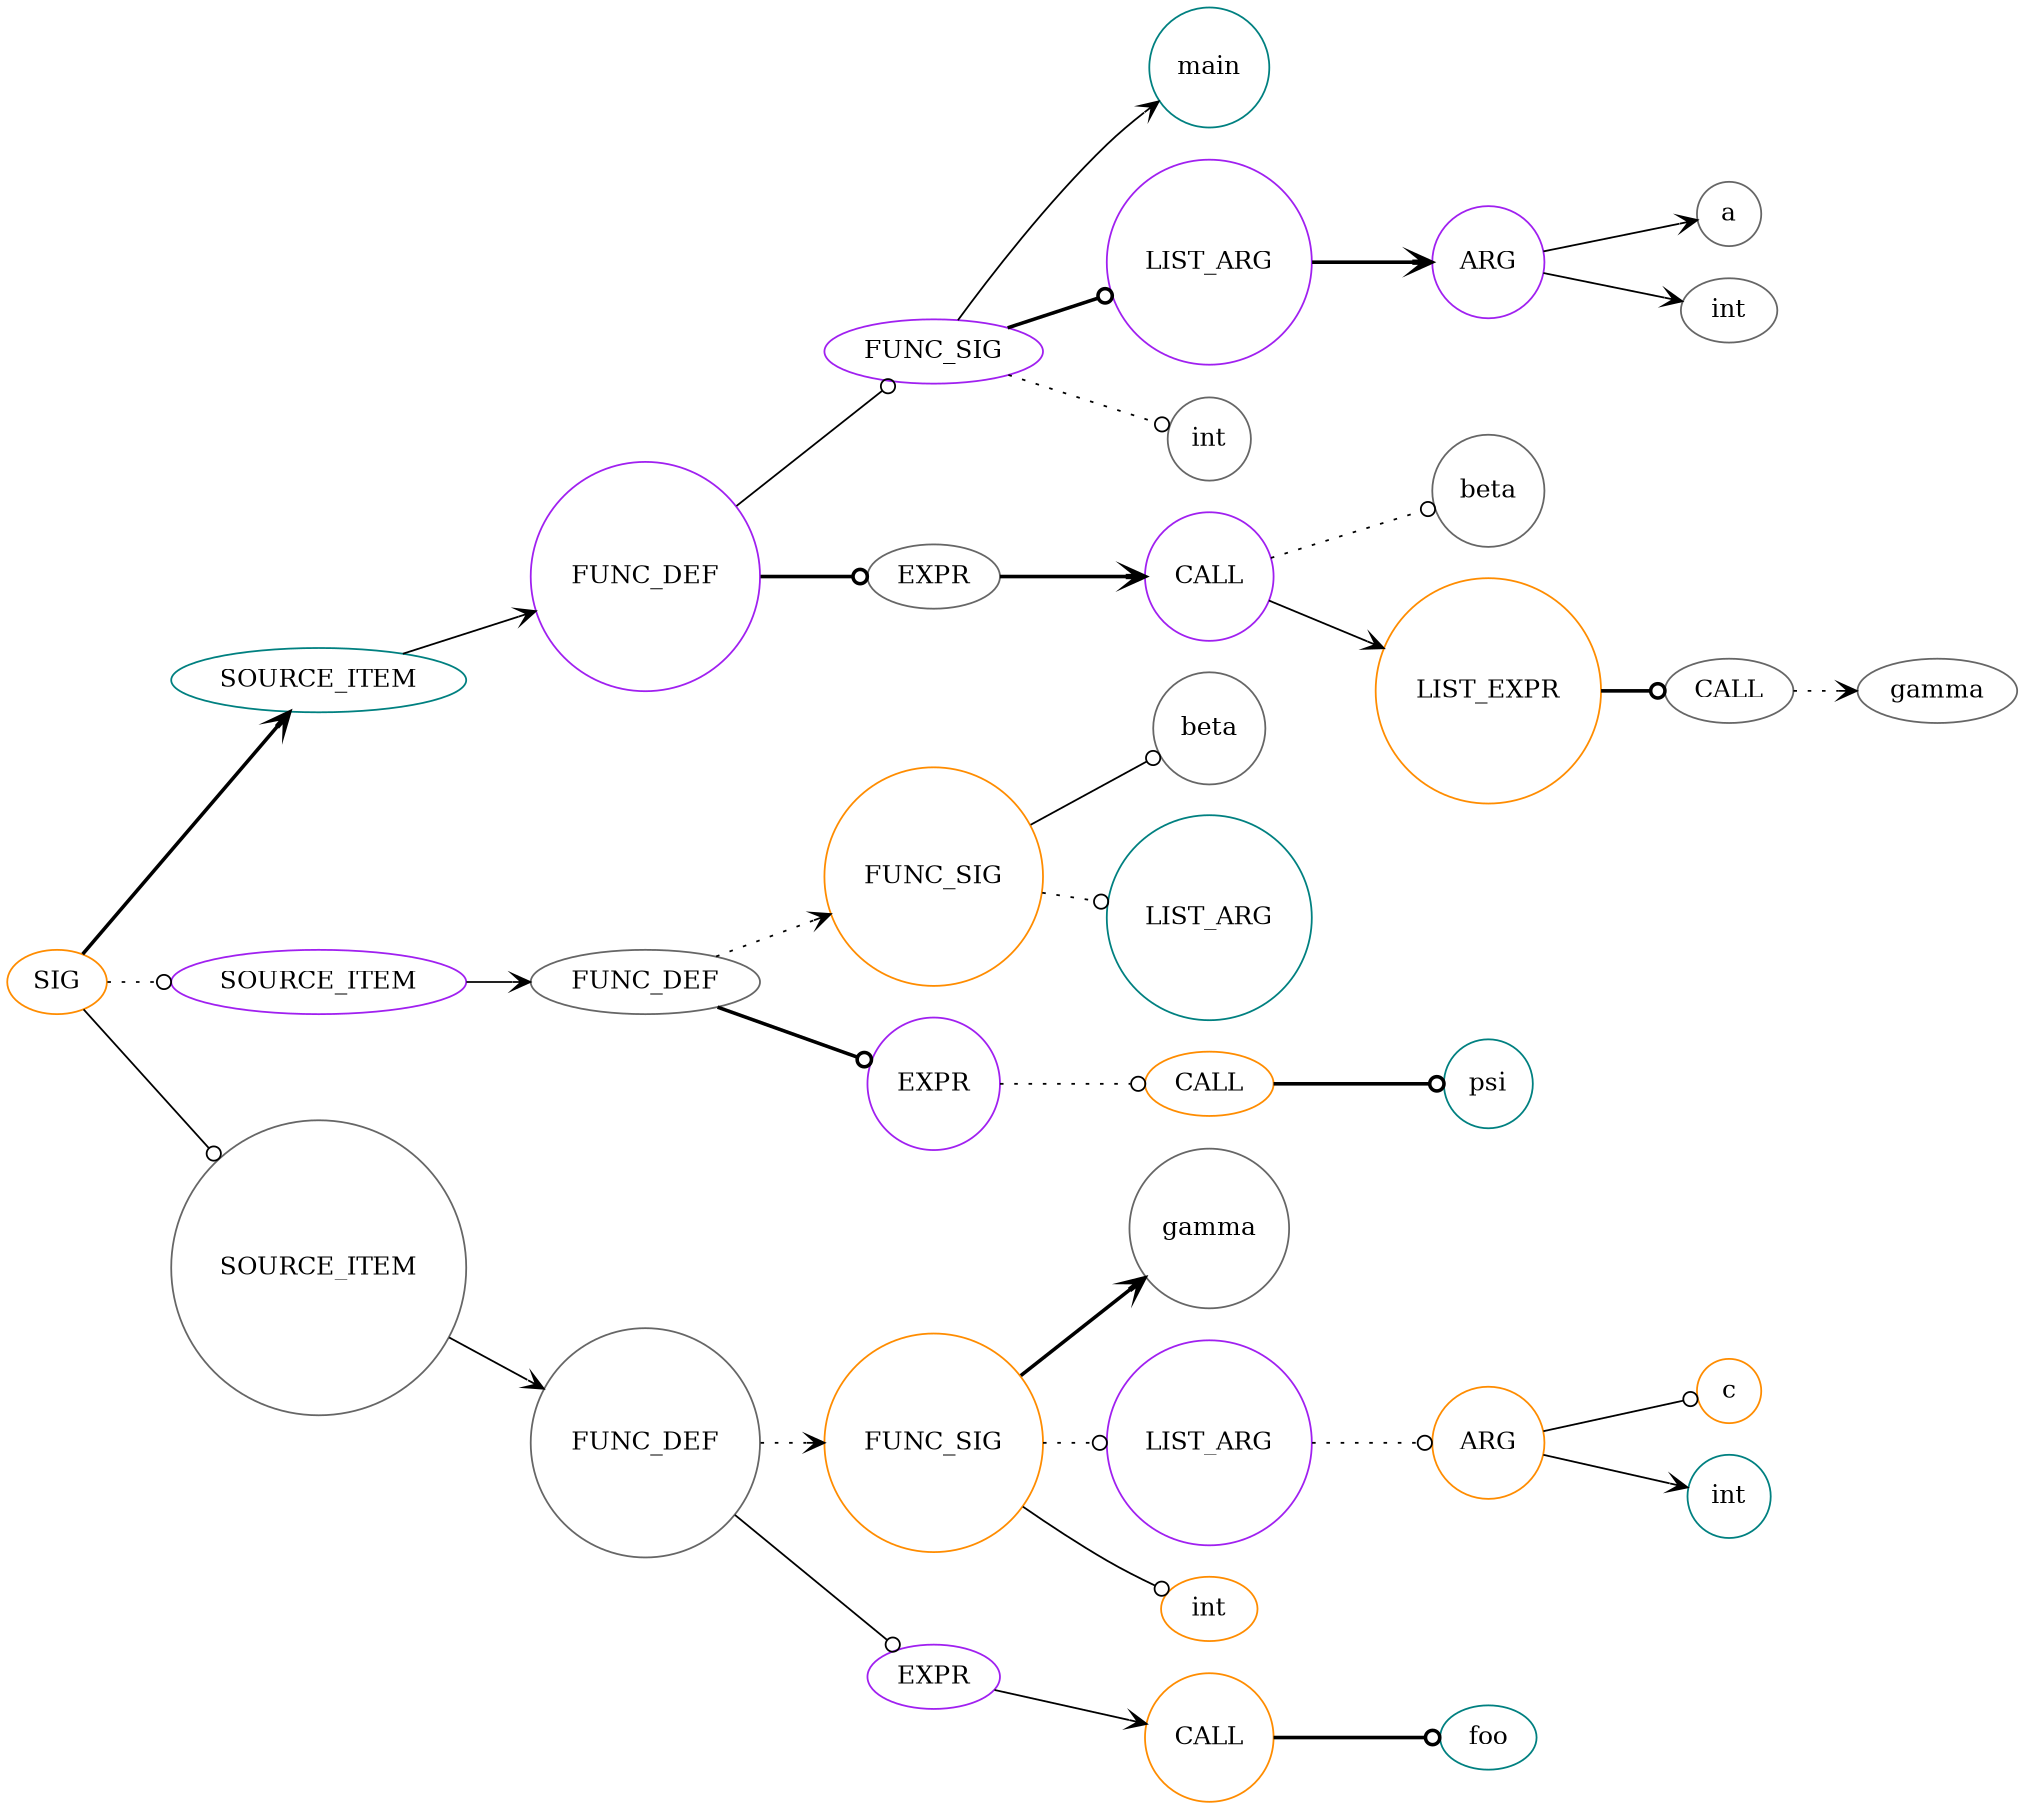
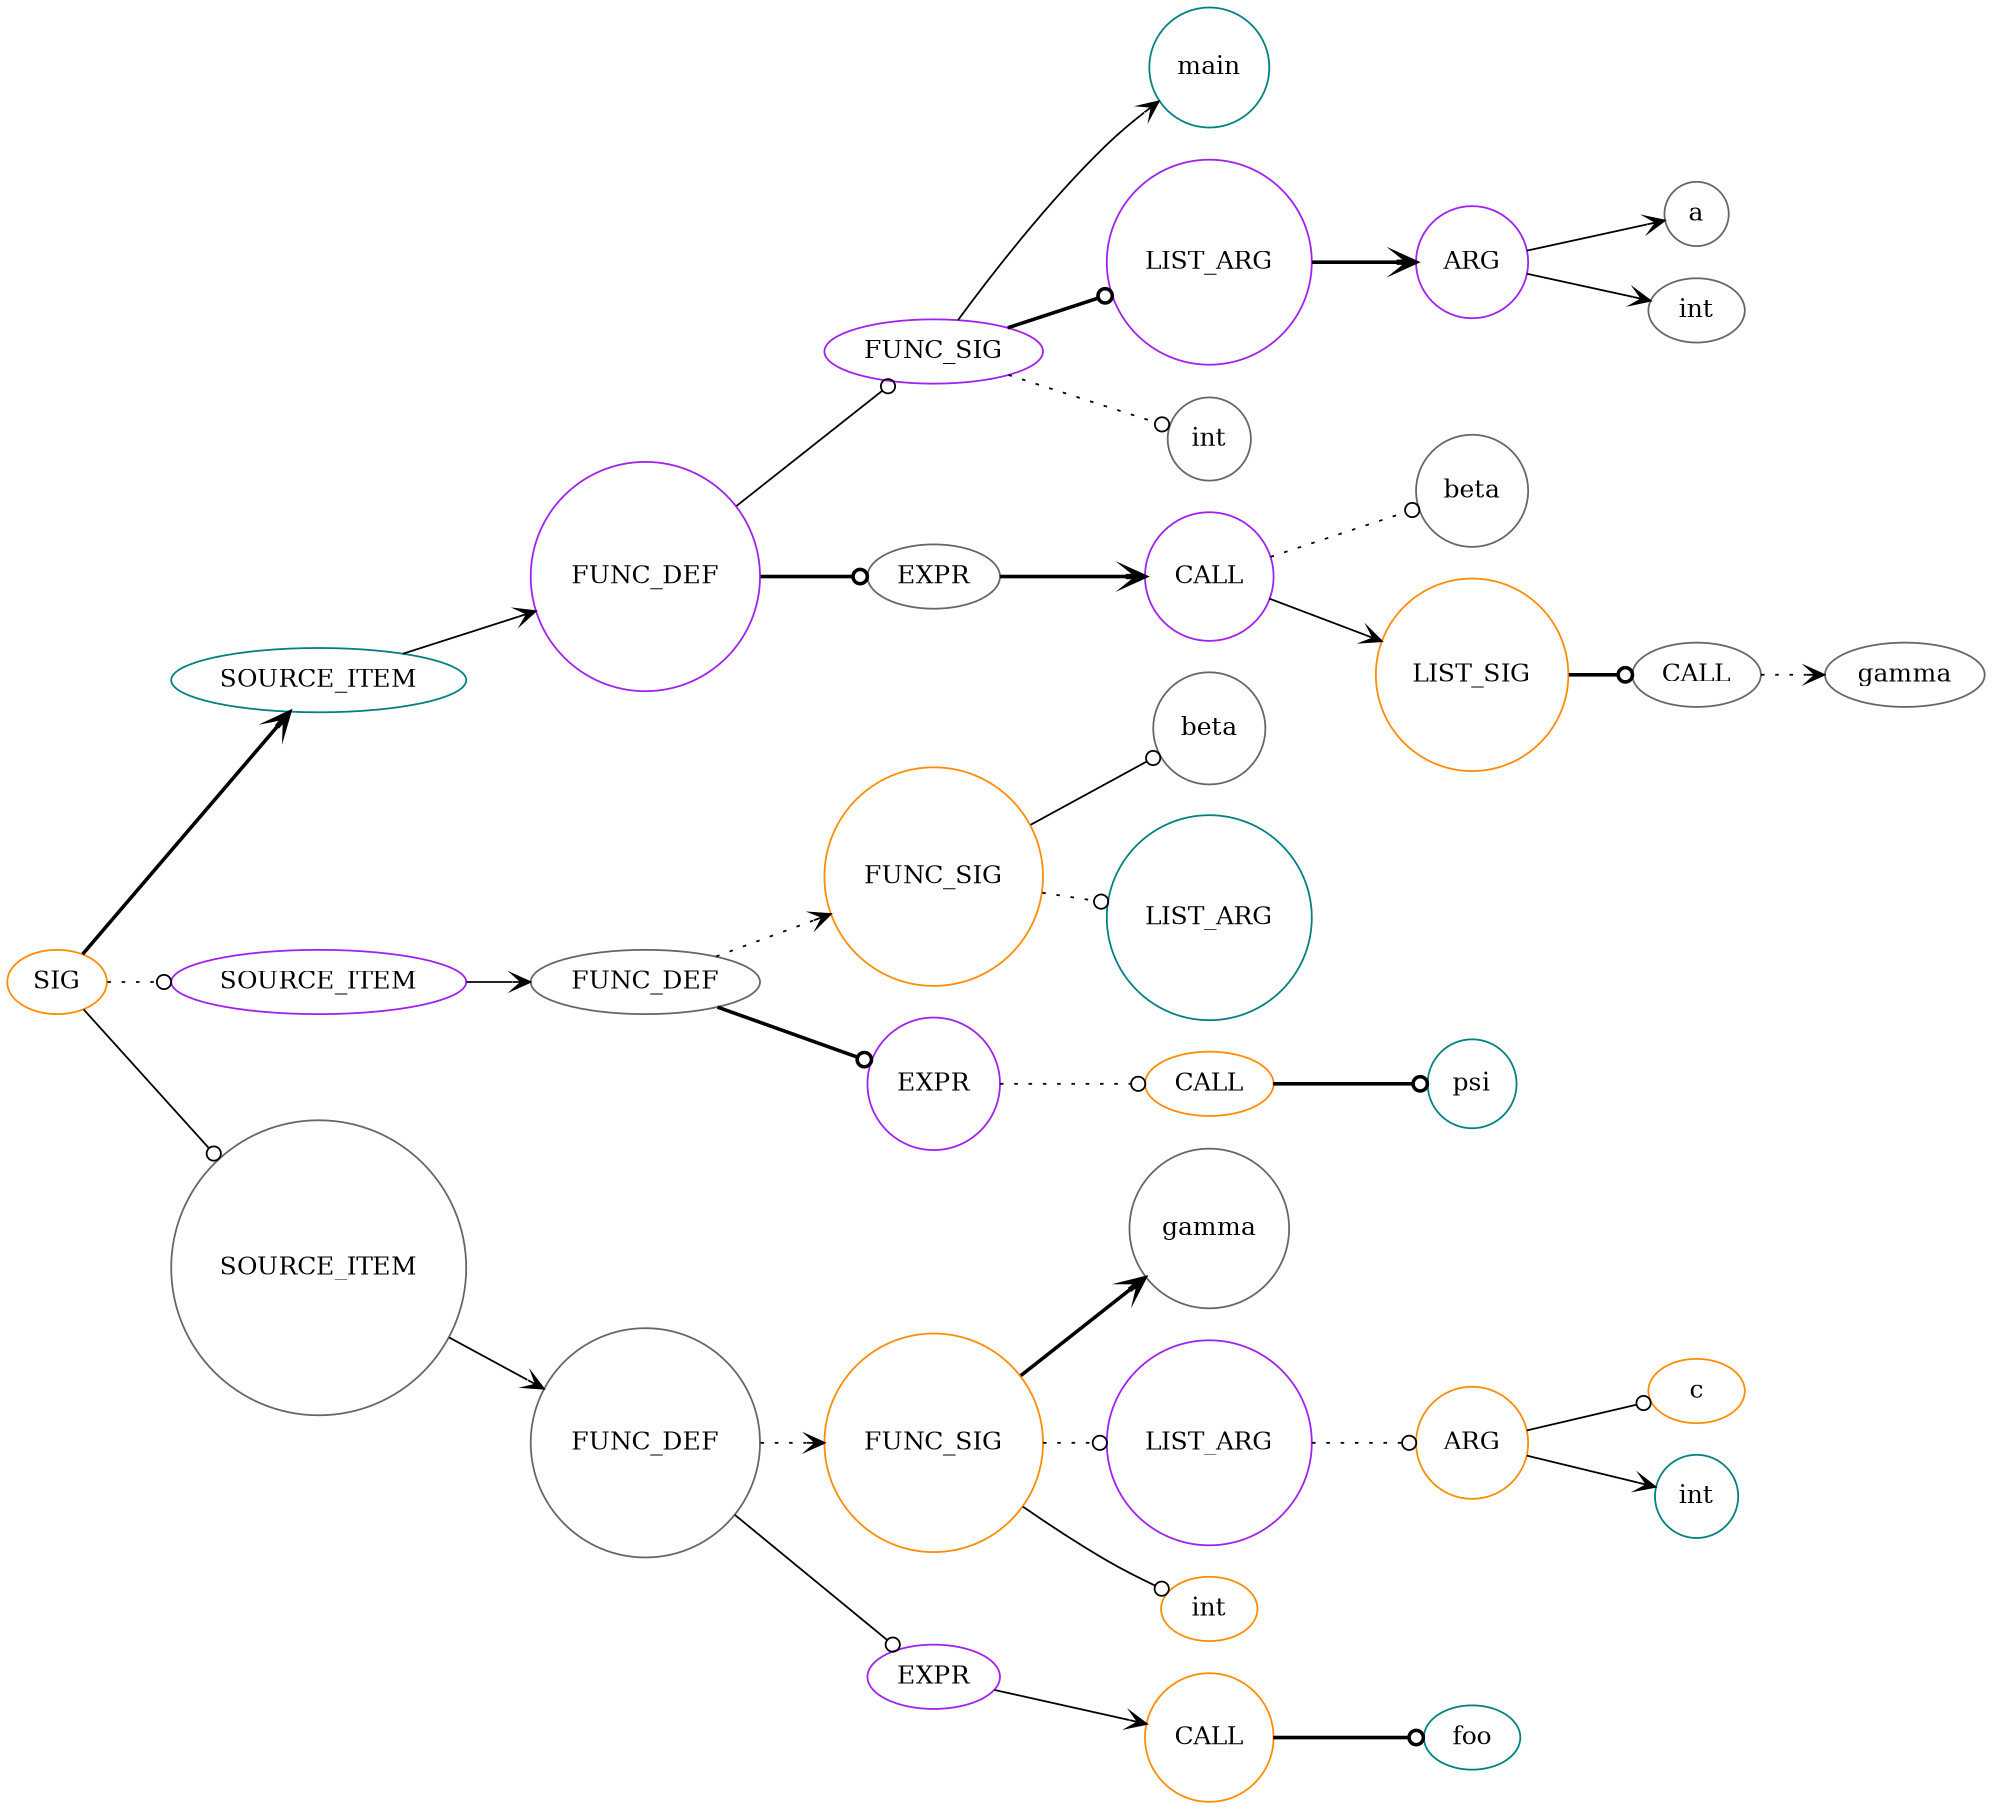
(1488, 691) -> (1472, 675)
(1729, 1391) -> (1697, 1391)
